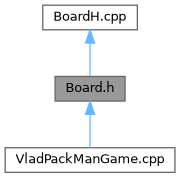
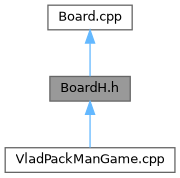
(90, 17) -> (90, 17)
(90, 89) -> (90, 89)
